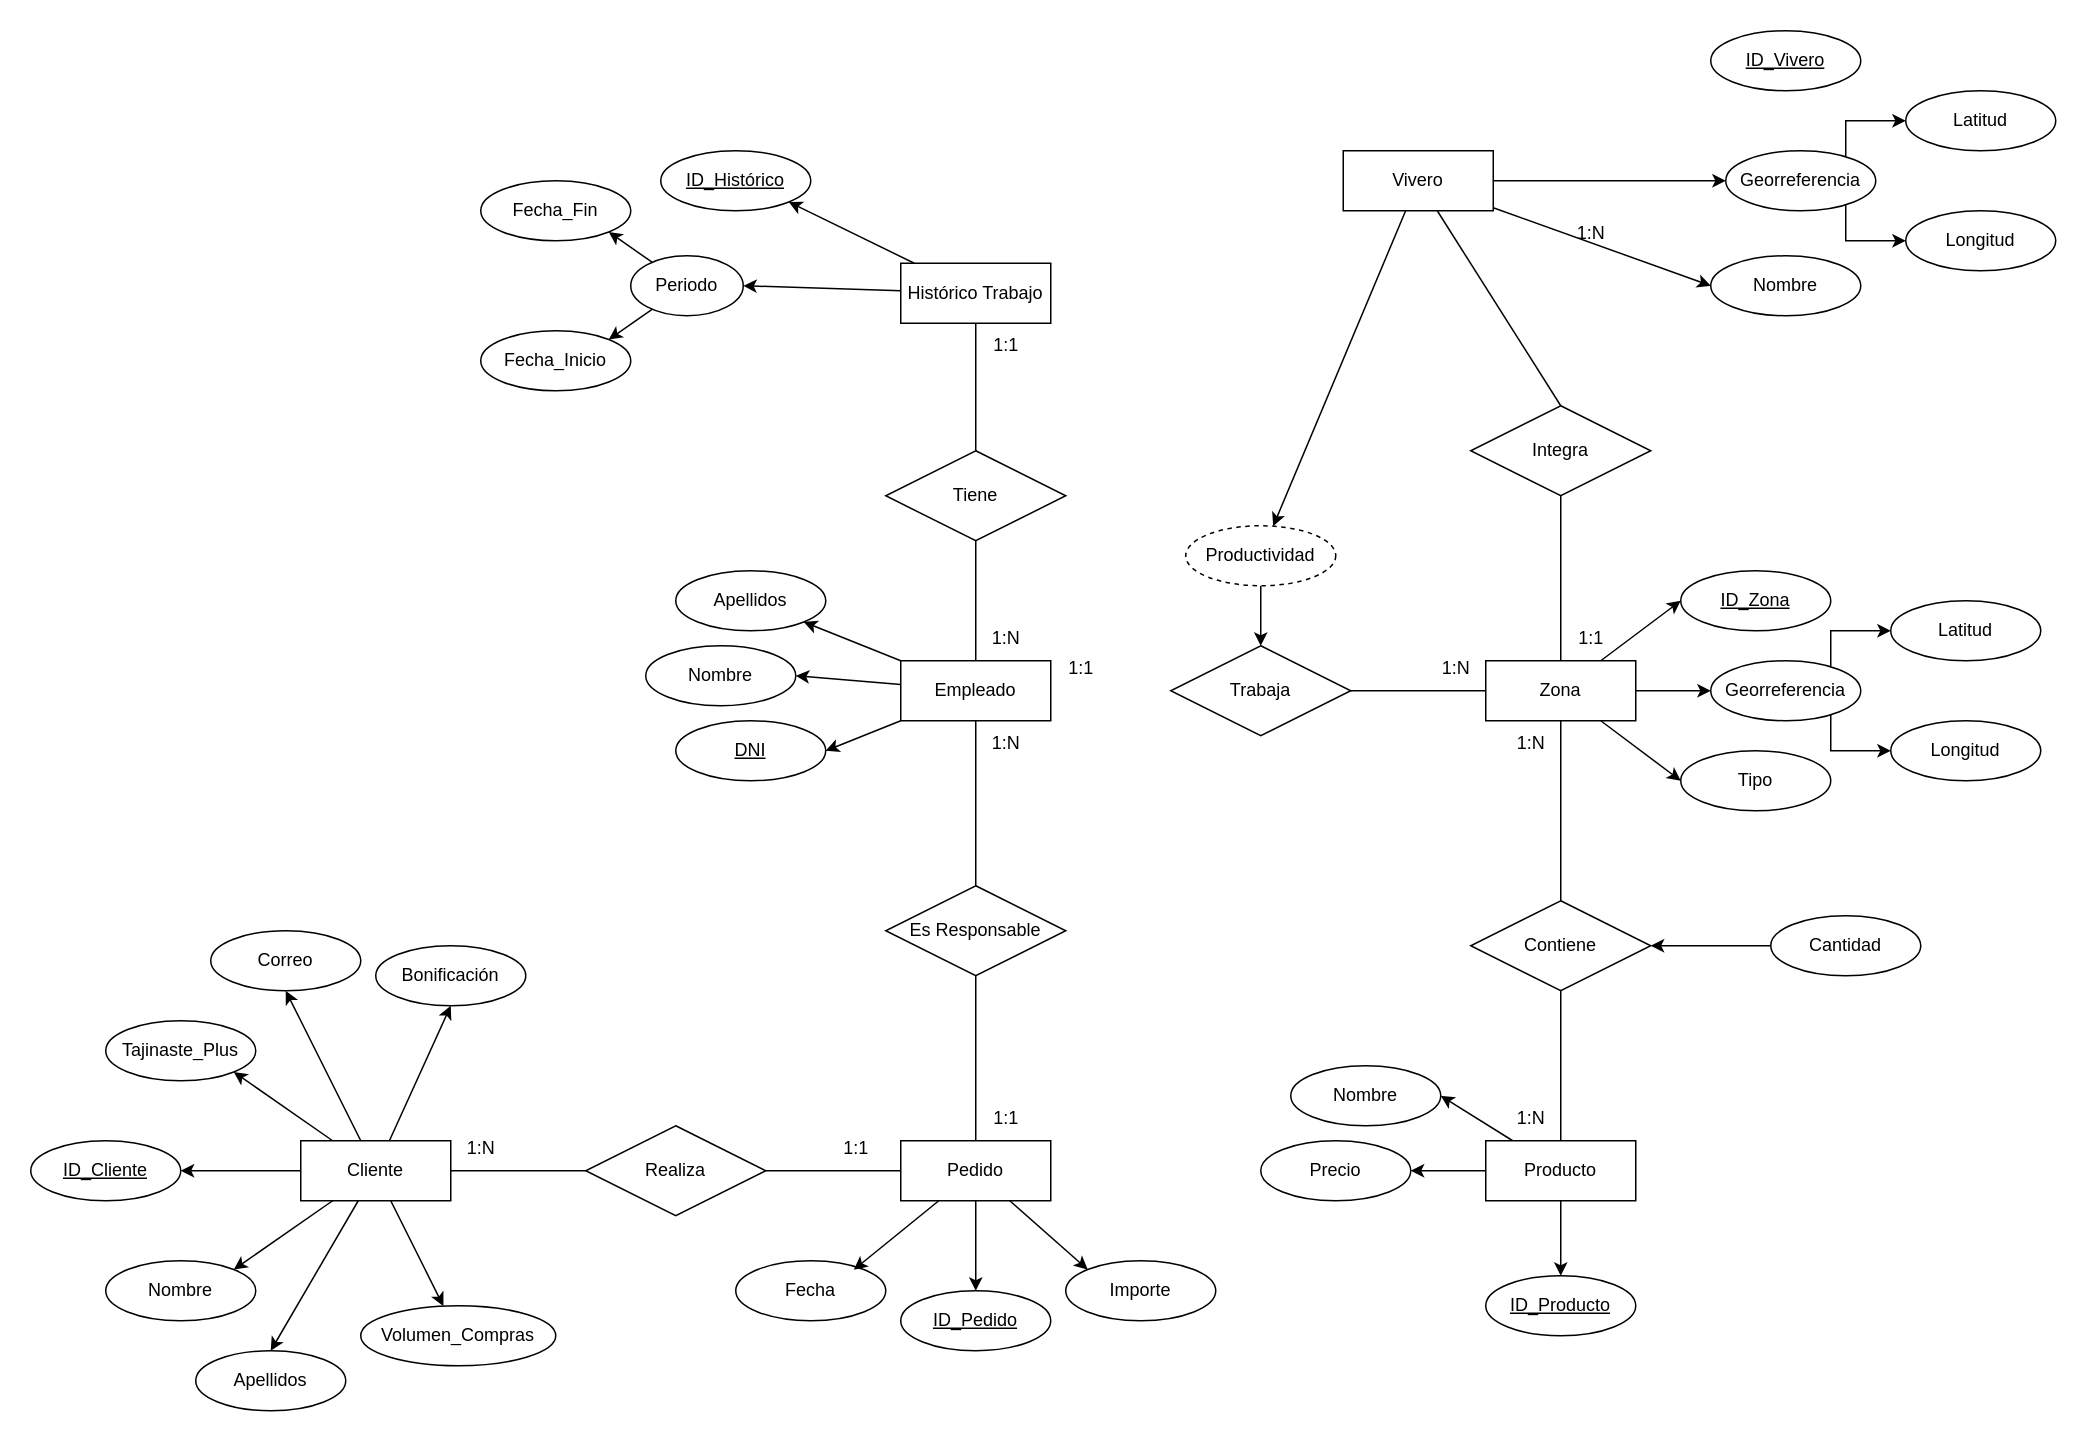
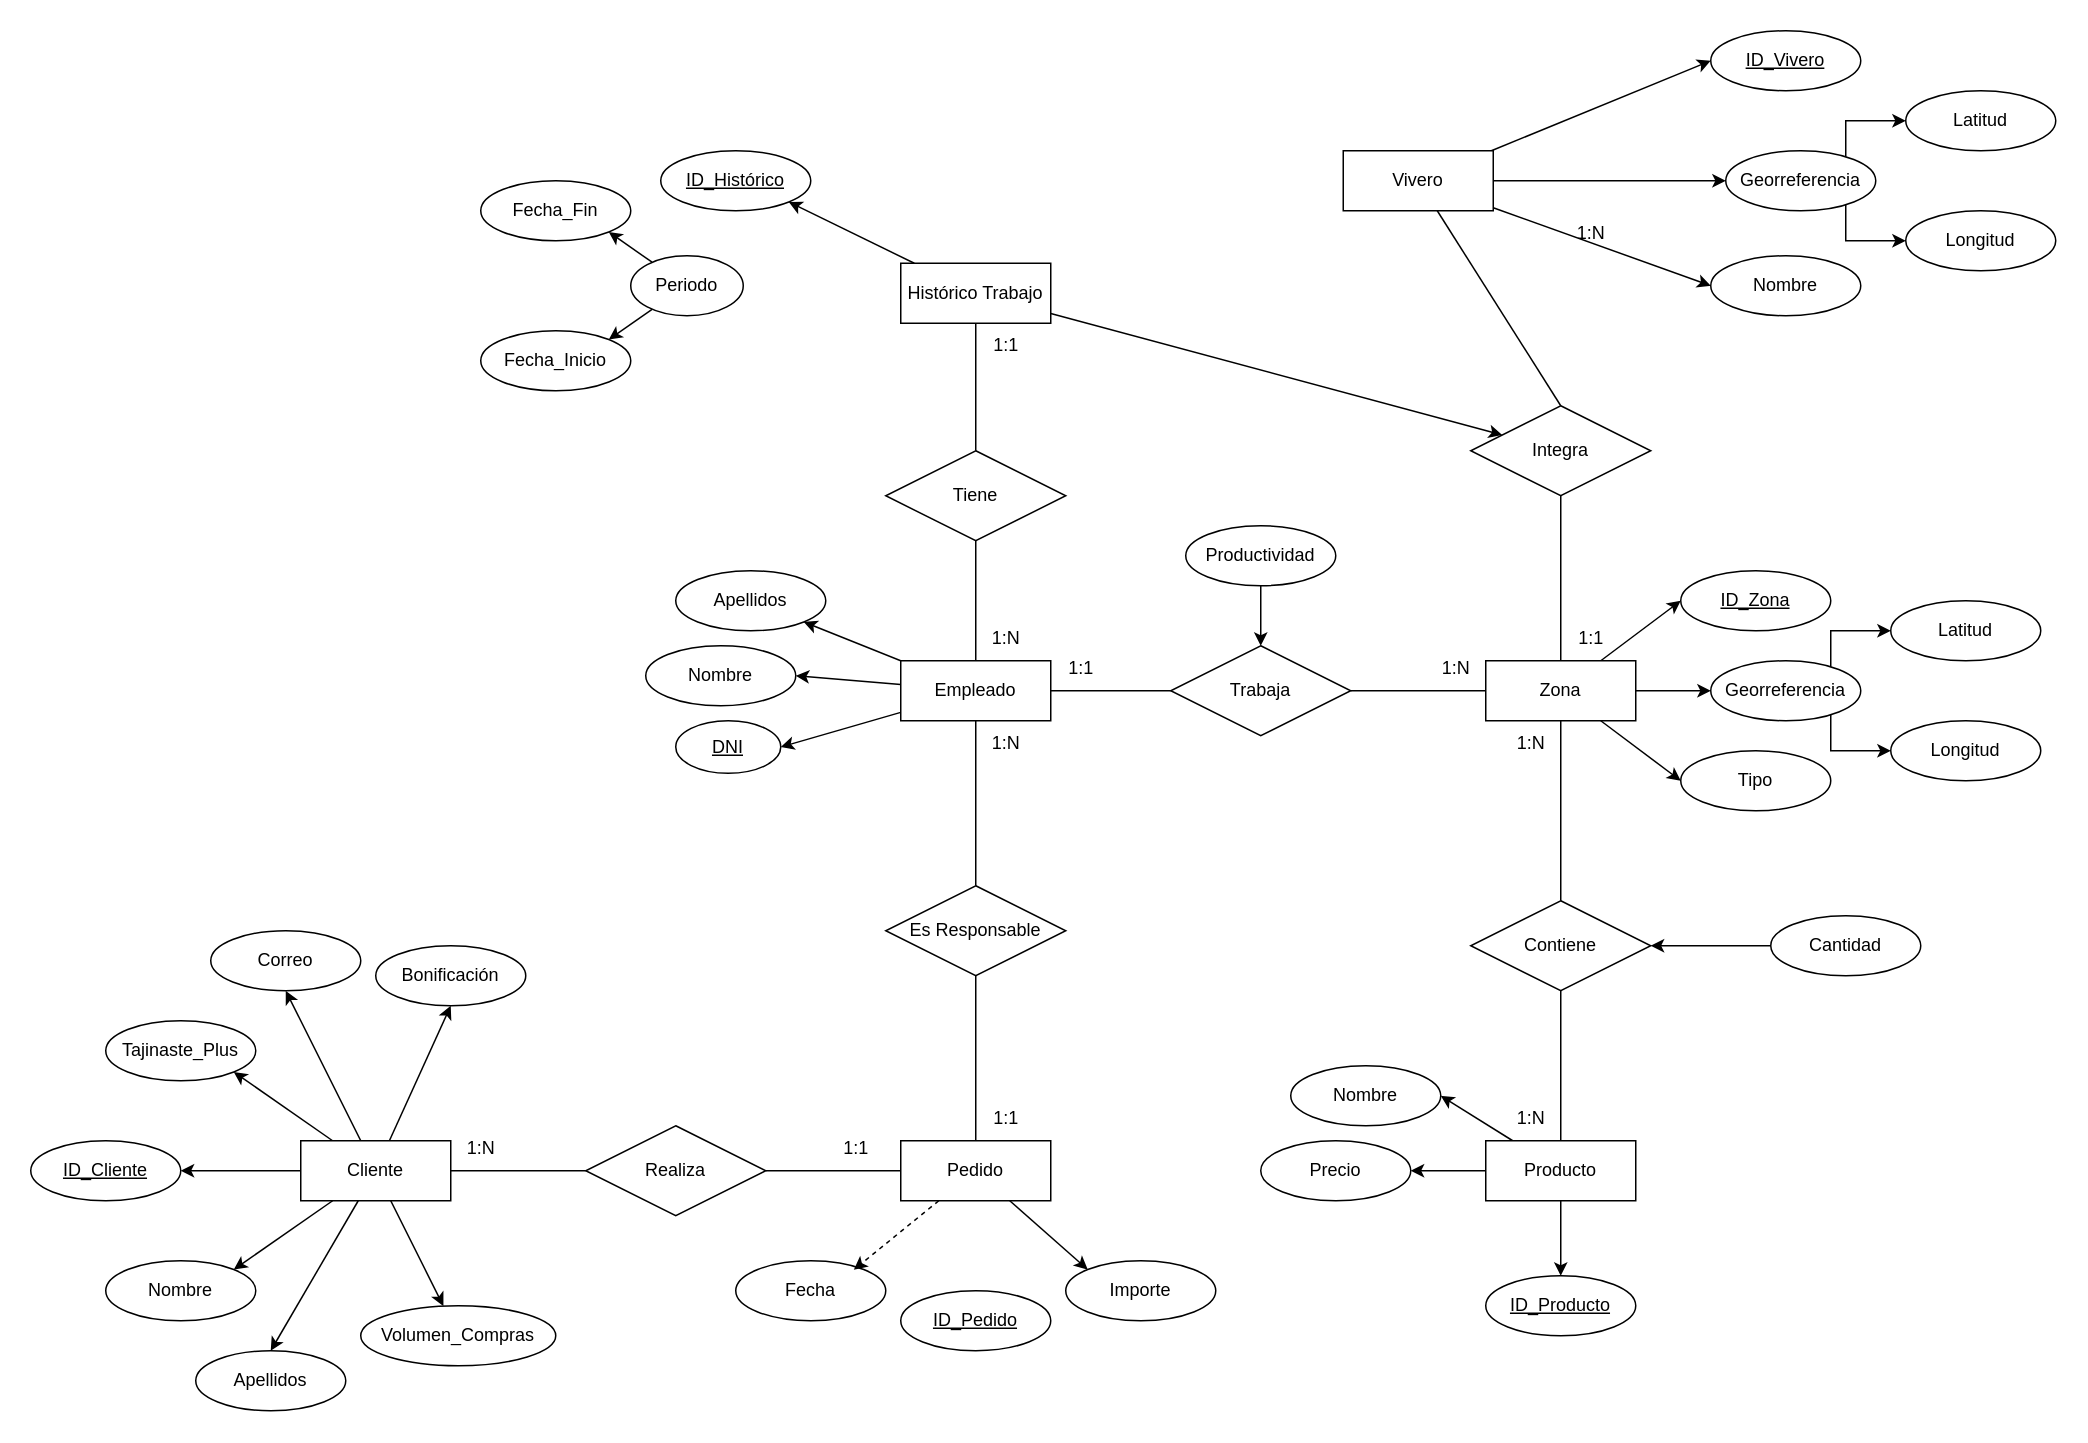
(827, 288) -> (1272, 373)
(1341, 364) -> (1596, 108)
(1261, 556) -> (1261, 556)
none -> (1111, 691)
(751, 751) -> (728, 747)
(899, 1233) -> (899, 1233)
(976, 1241) -> none
